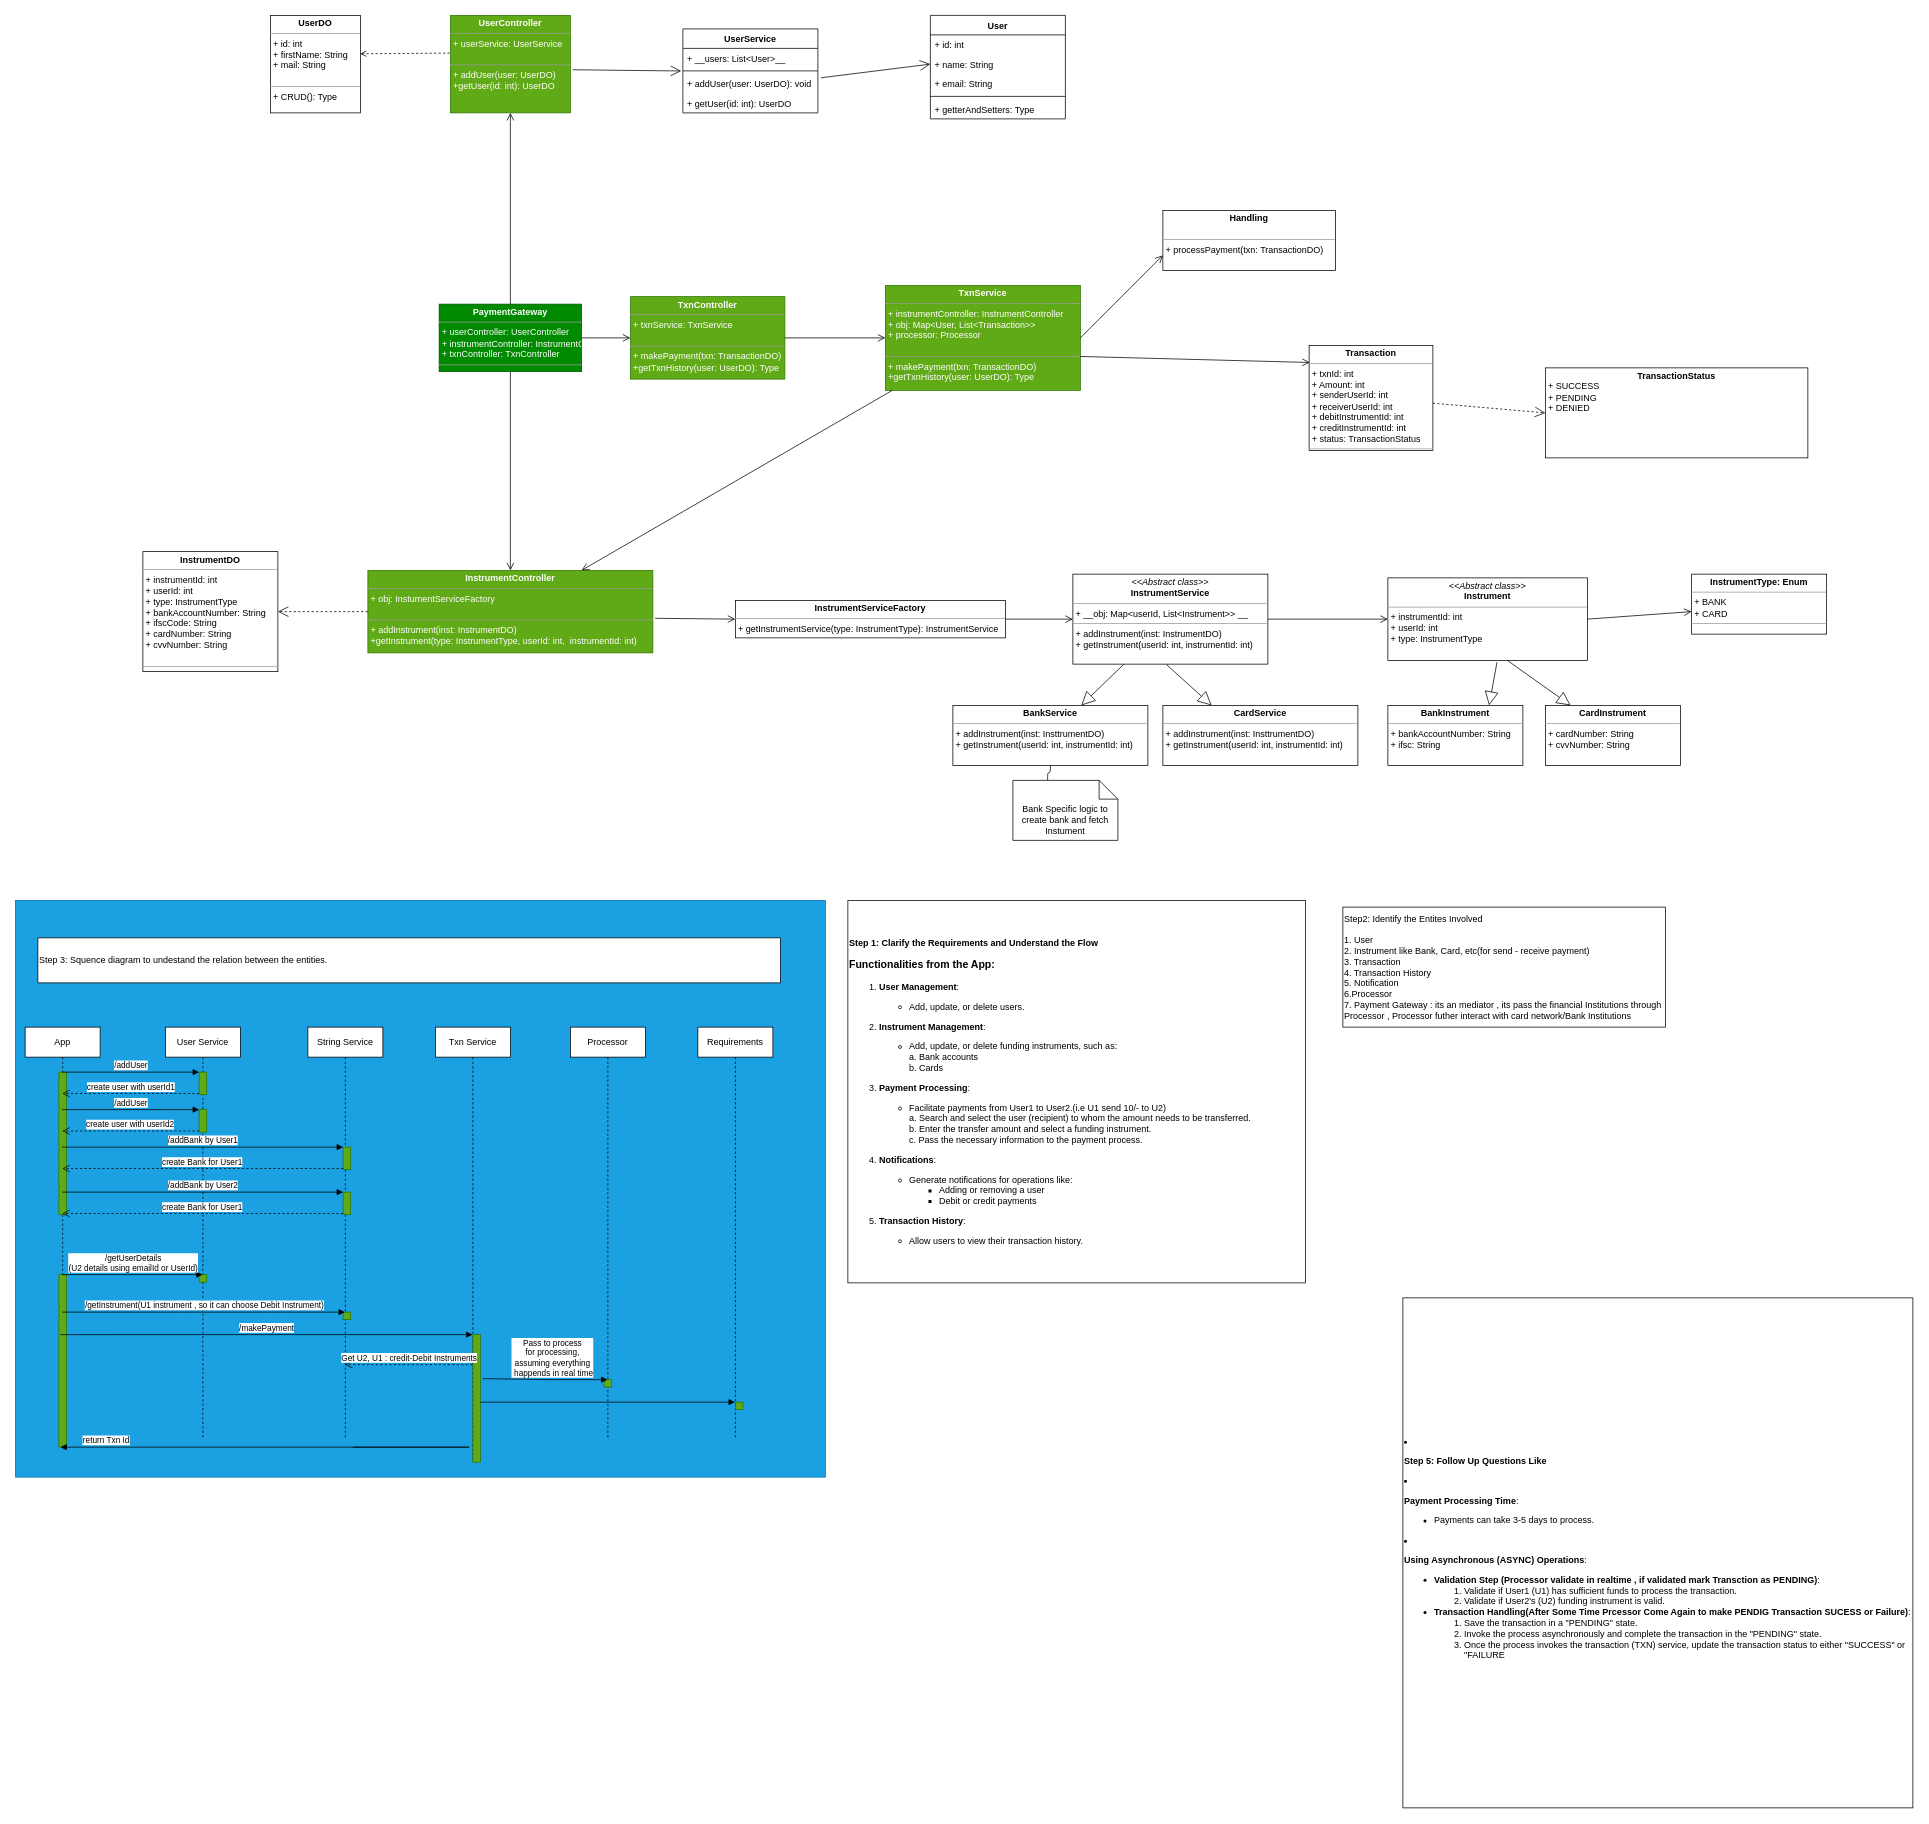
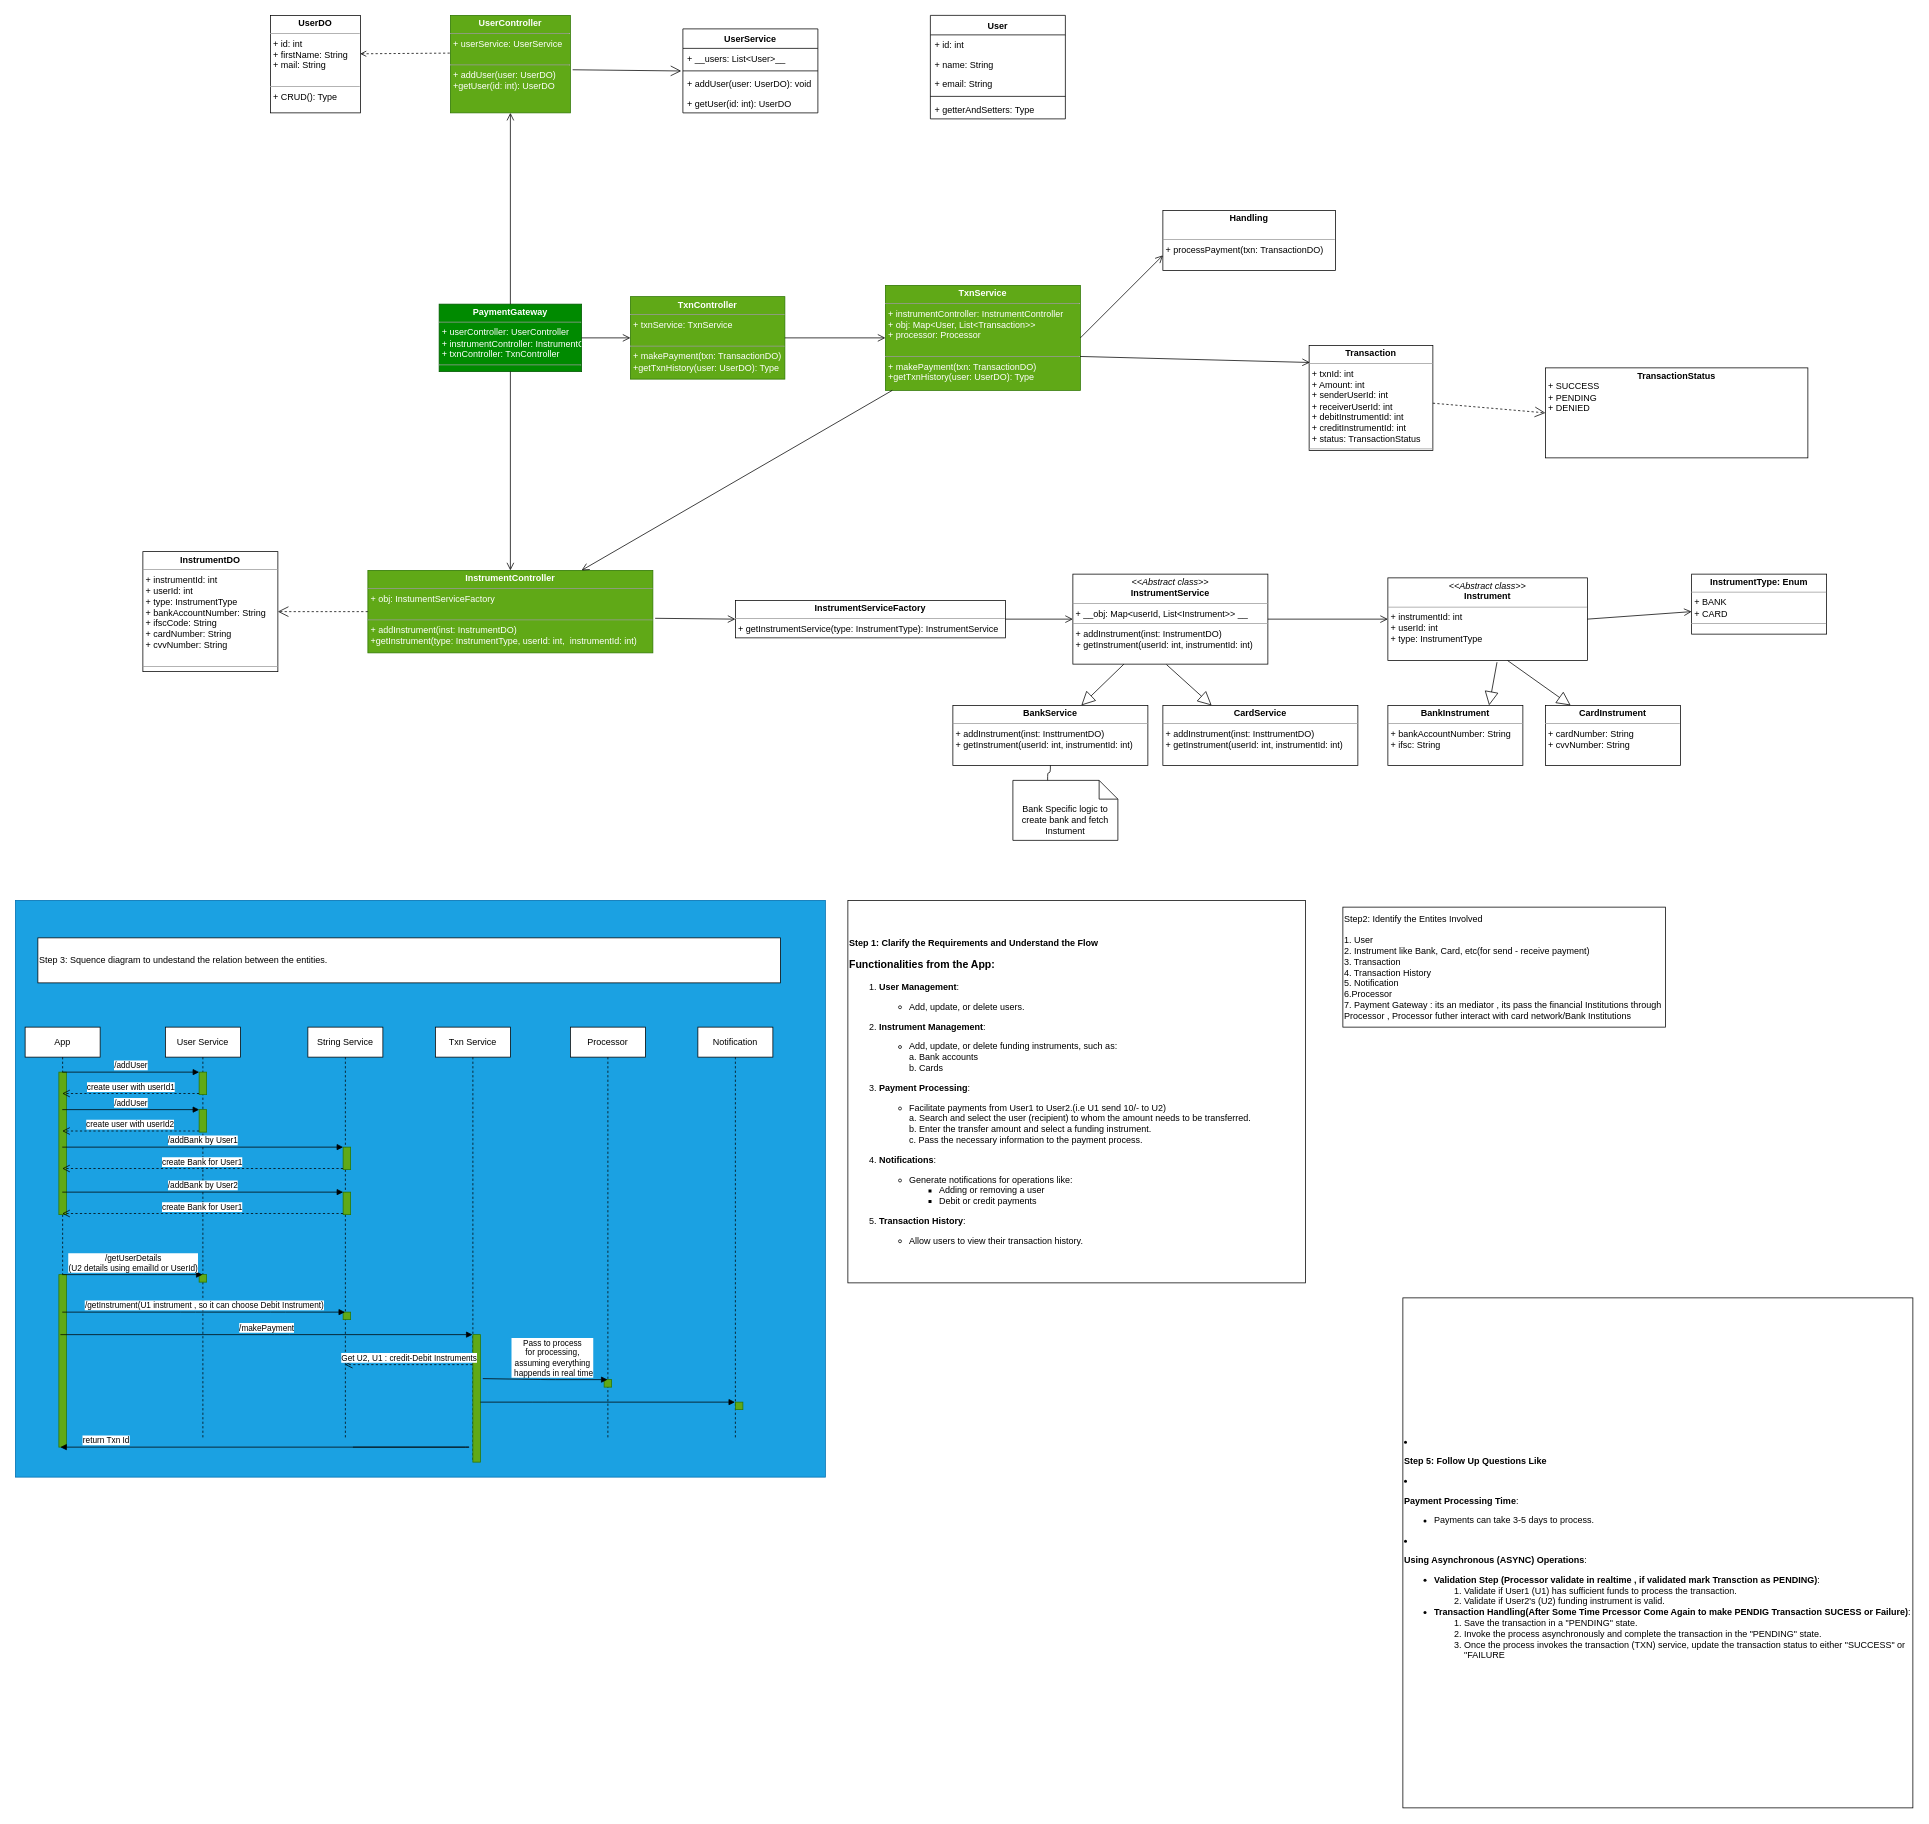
(874, 71) -> none
(735, 1042) -> (735, 1042)
